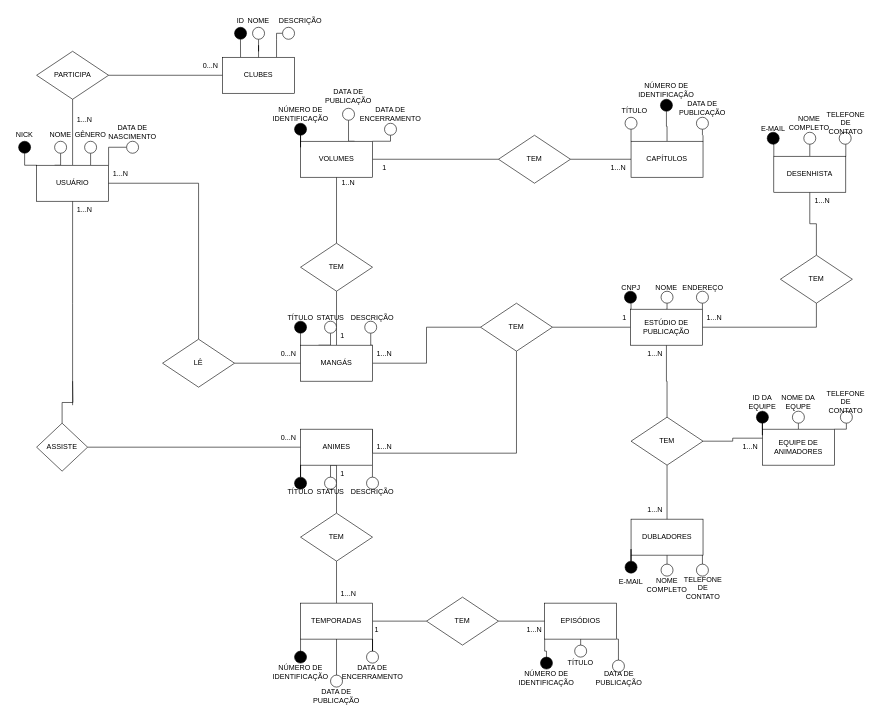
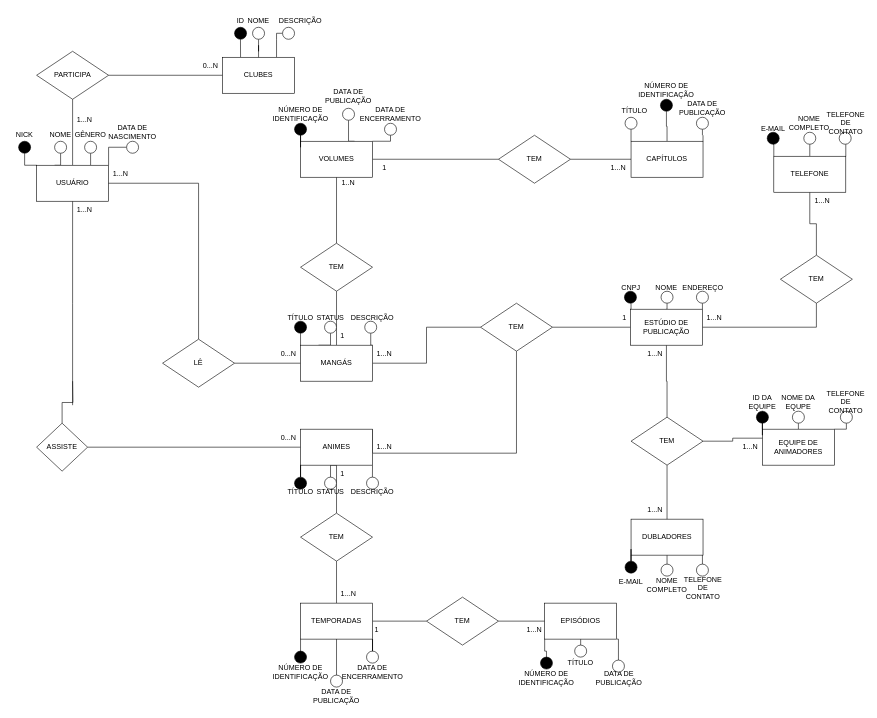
(810, 174) -> (810, 174)
